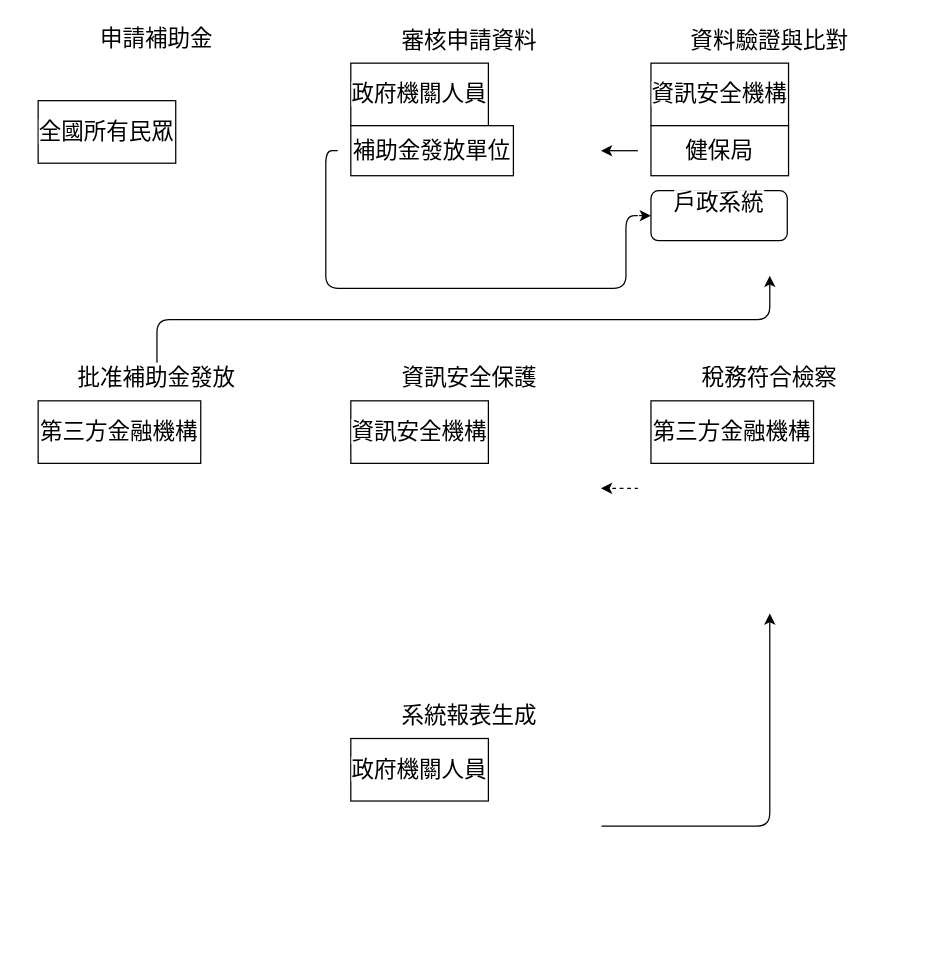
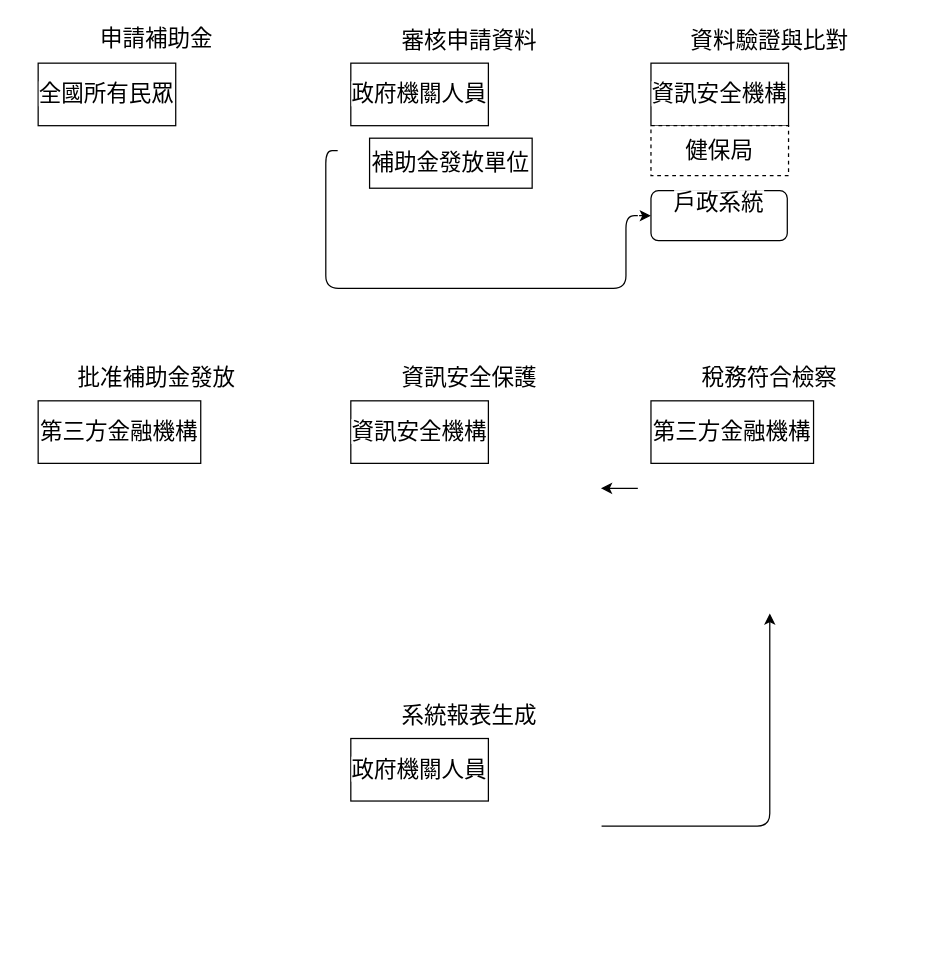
(107, 132) -> (107, 94)
(432, 151) -> (451, 163)
(623, 151) -> none
(719, 151) -> (719, 151)
(459, 319) -> none
(623, 488) -> (623, 488)
